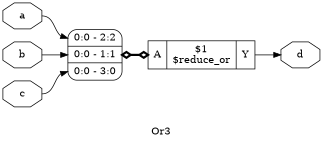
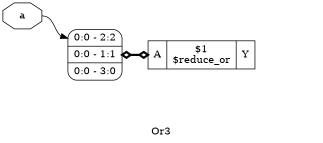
(22, 55) -> none
(300, 55) -> none
(22, 94) -> none
